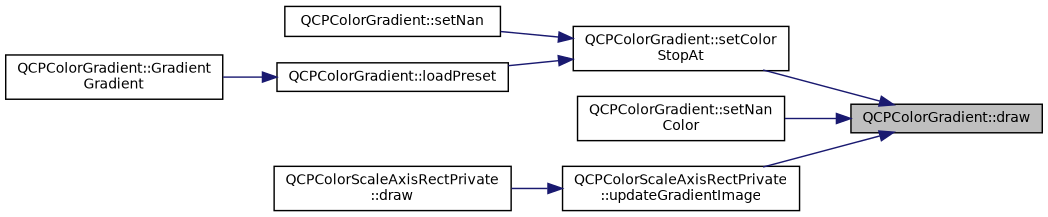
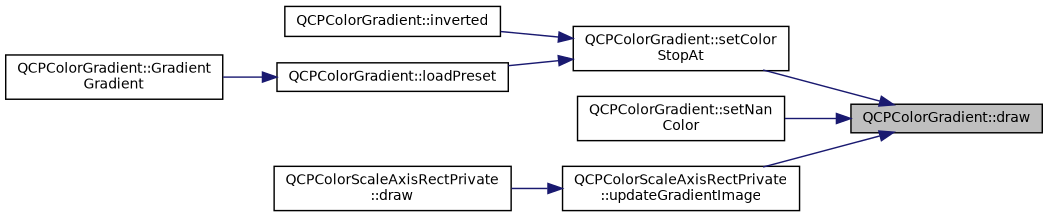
(393, 21) -> (393, 21)
